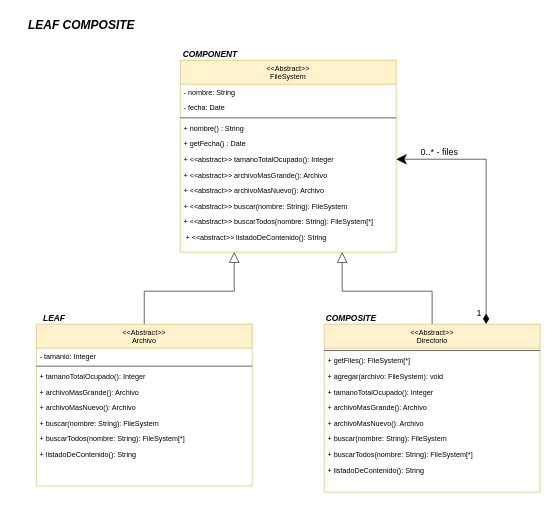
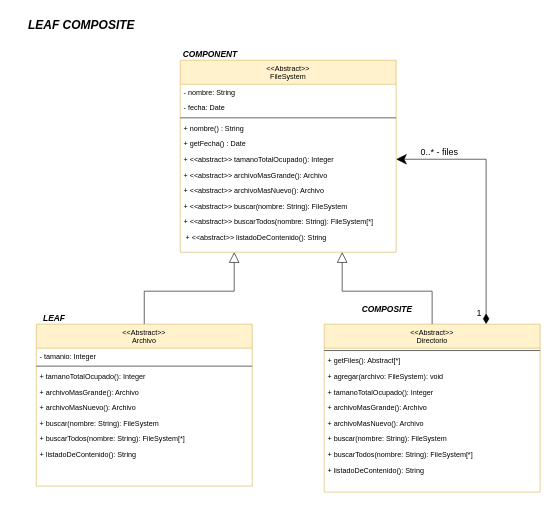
(351, 318) -> (387, 309)
(375, 361) -> (373, 361)
